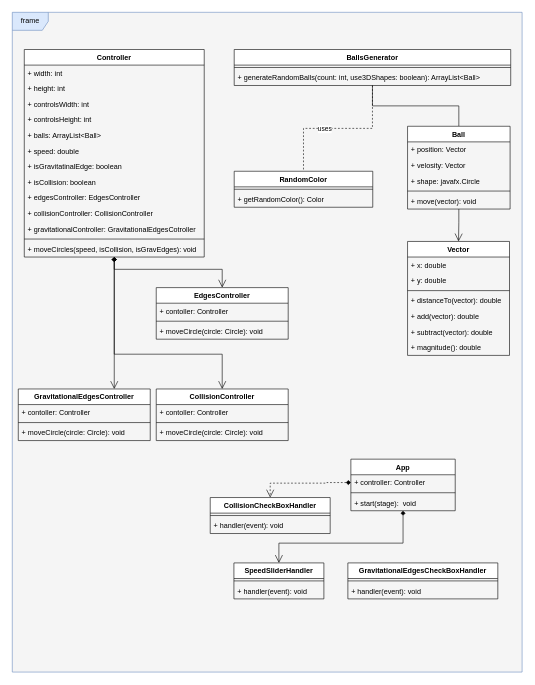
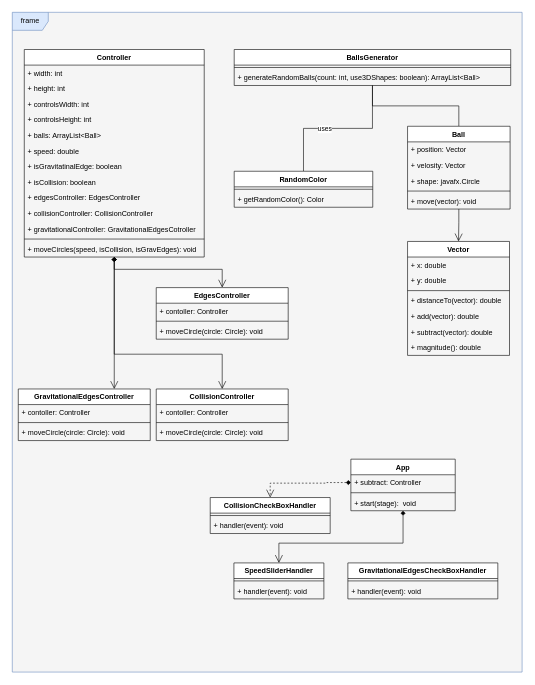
(363, 128) -> (363, 128)
(396, 483) -> (394, 483)
